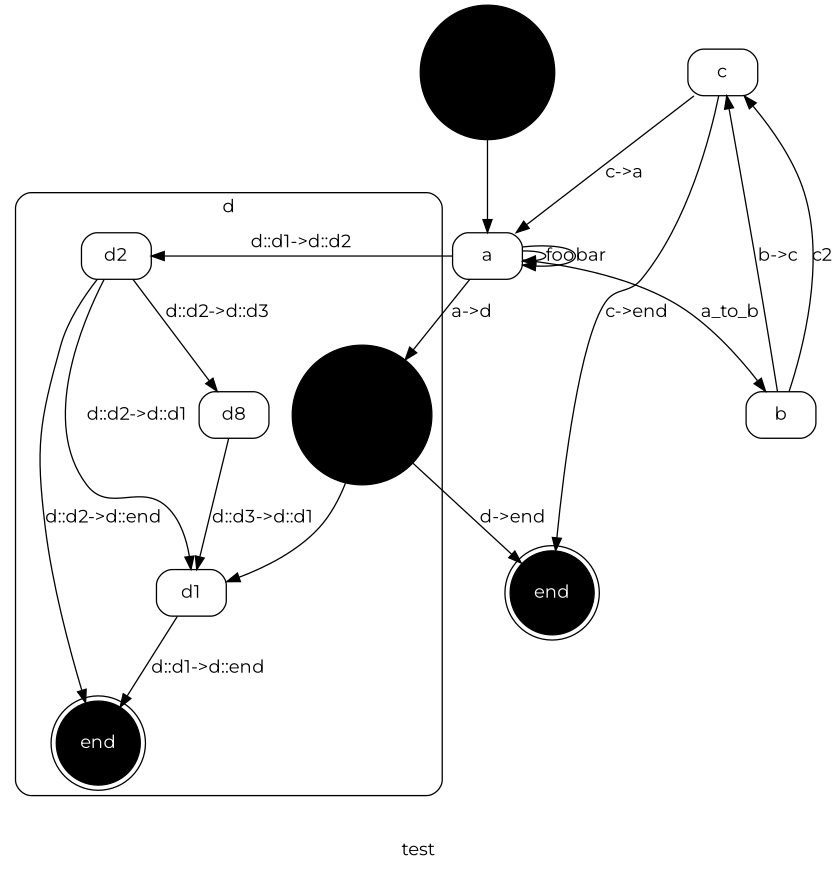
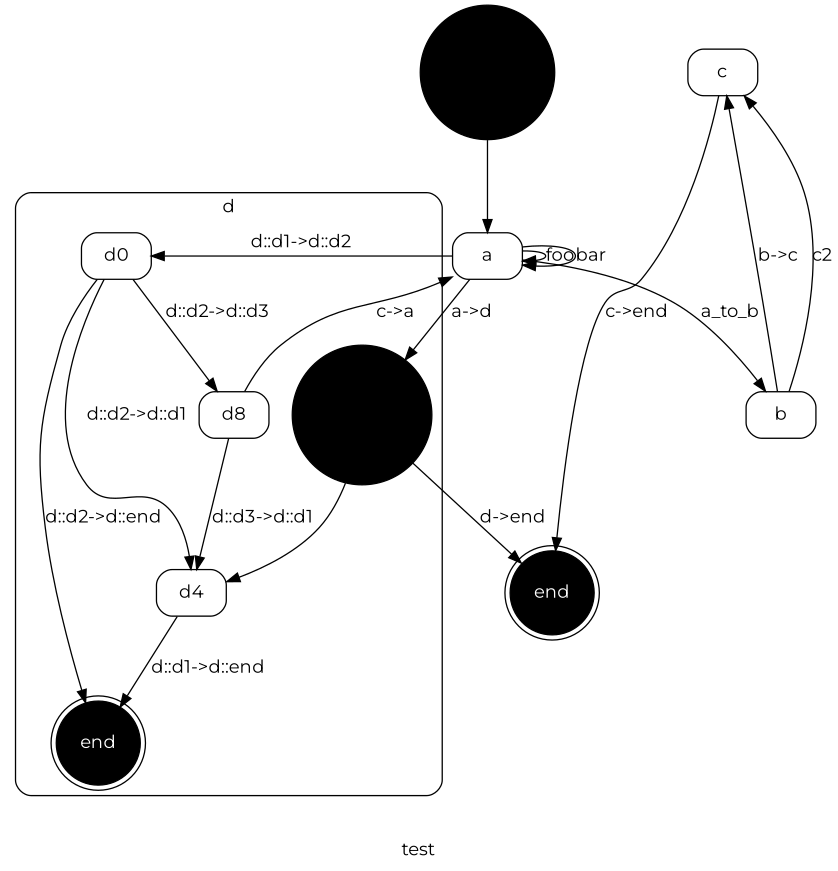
(610, 160) -> (330, 316)
(116, 256) -> (116, 256)
(191, 593) -> (191, 593)
